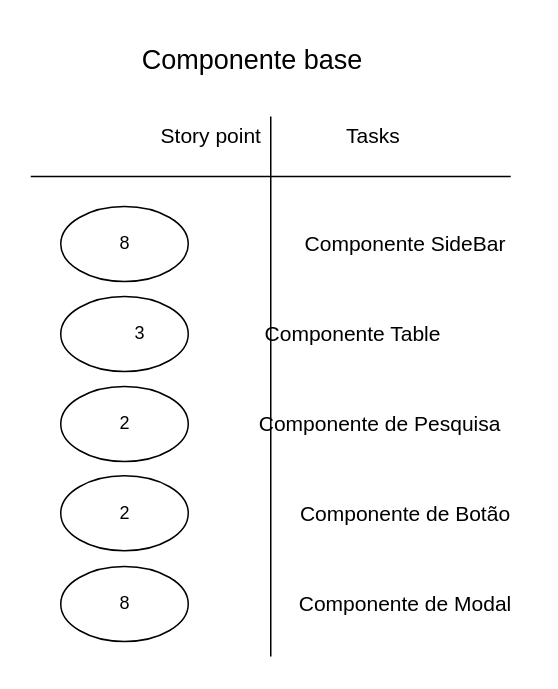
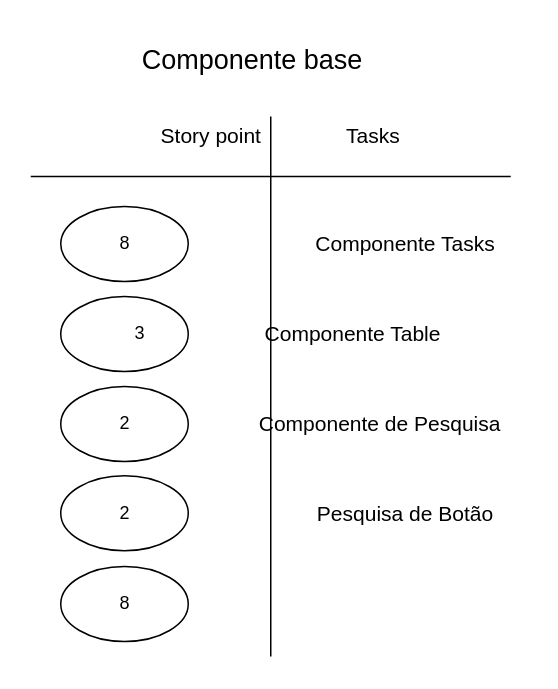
(406, 244) -> (406, 244)
(406, 514) -> (406, 514)
(406, 604) -> none
